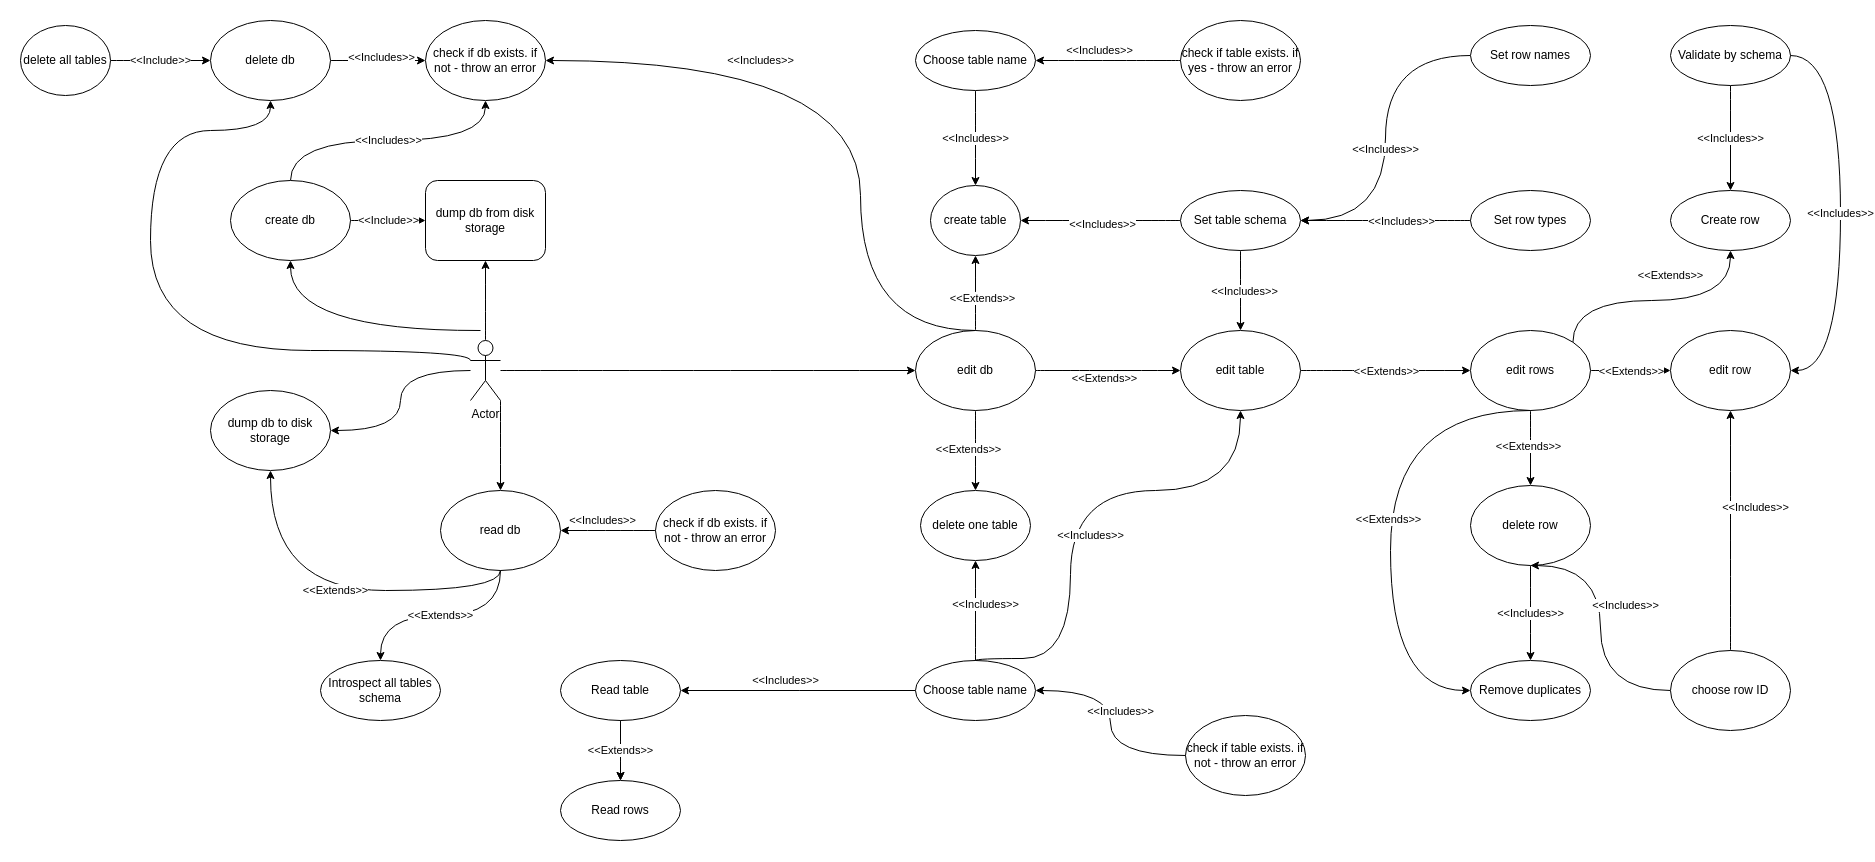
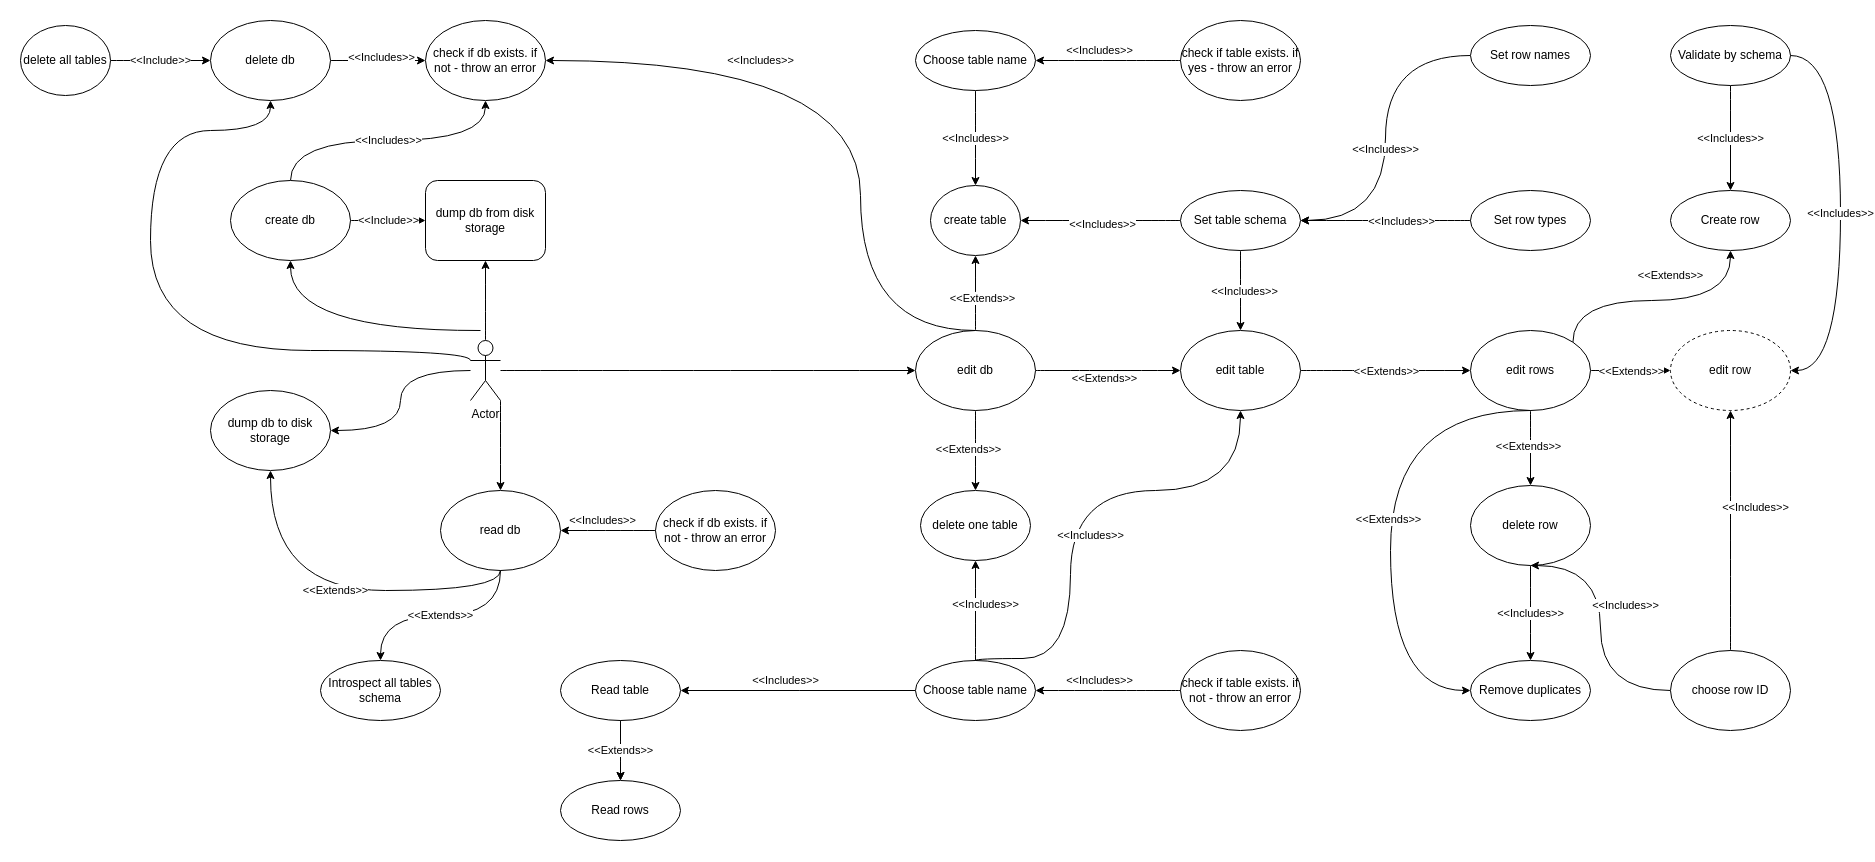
(1731, 371) -> (1731, 371)
(1246, 756) -> (1241, 691)
